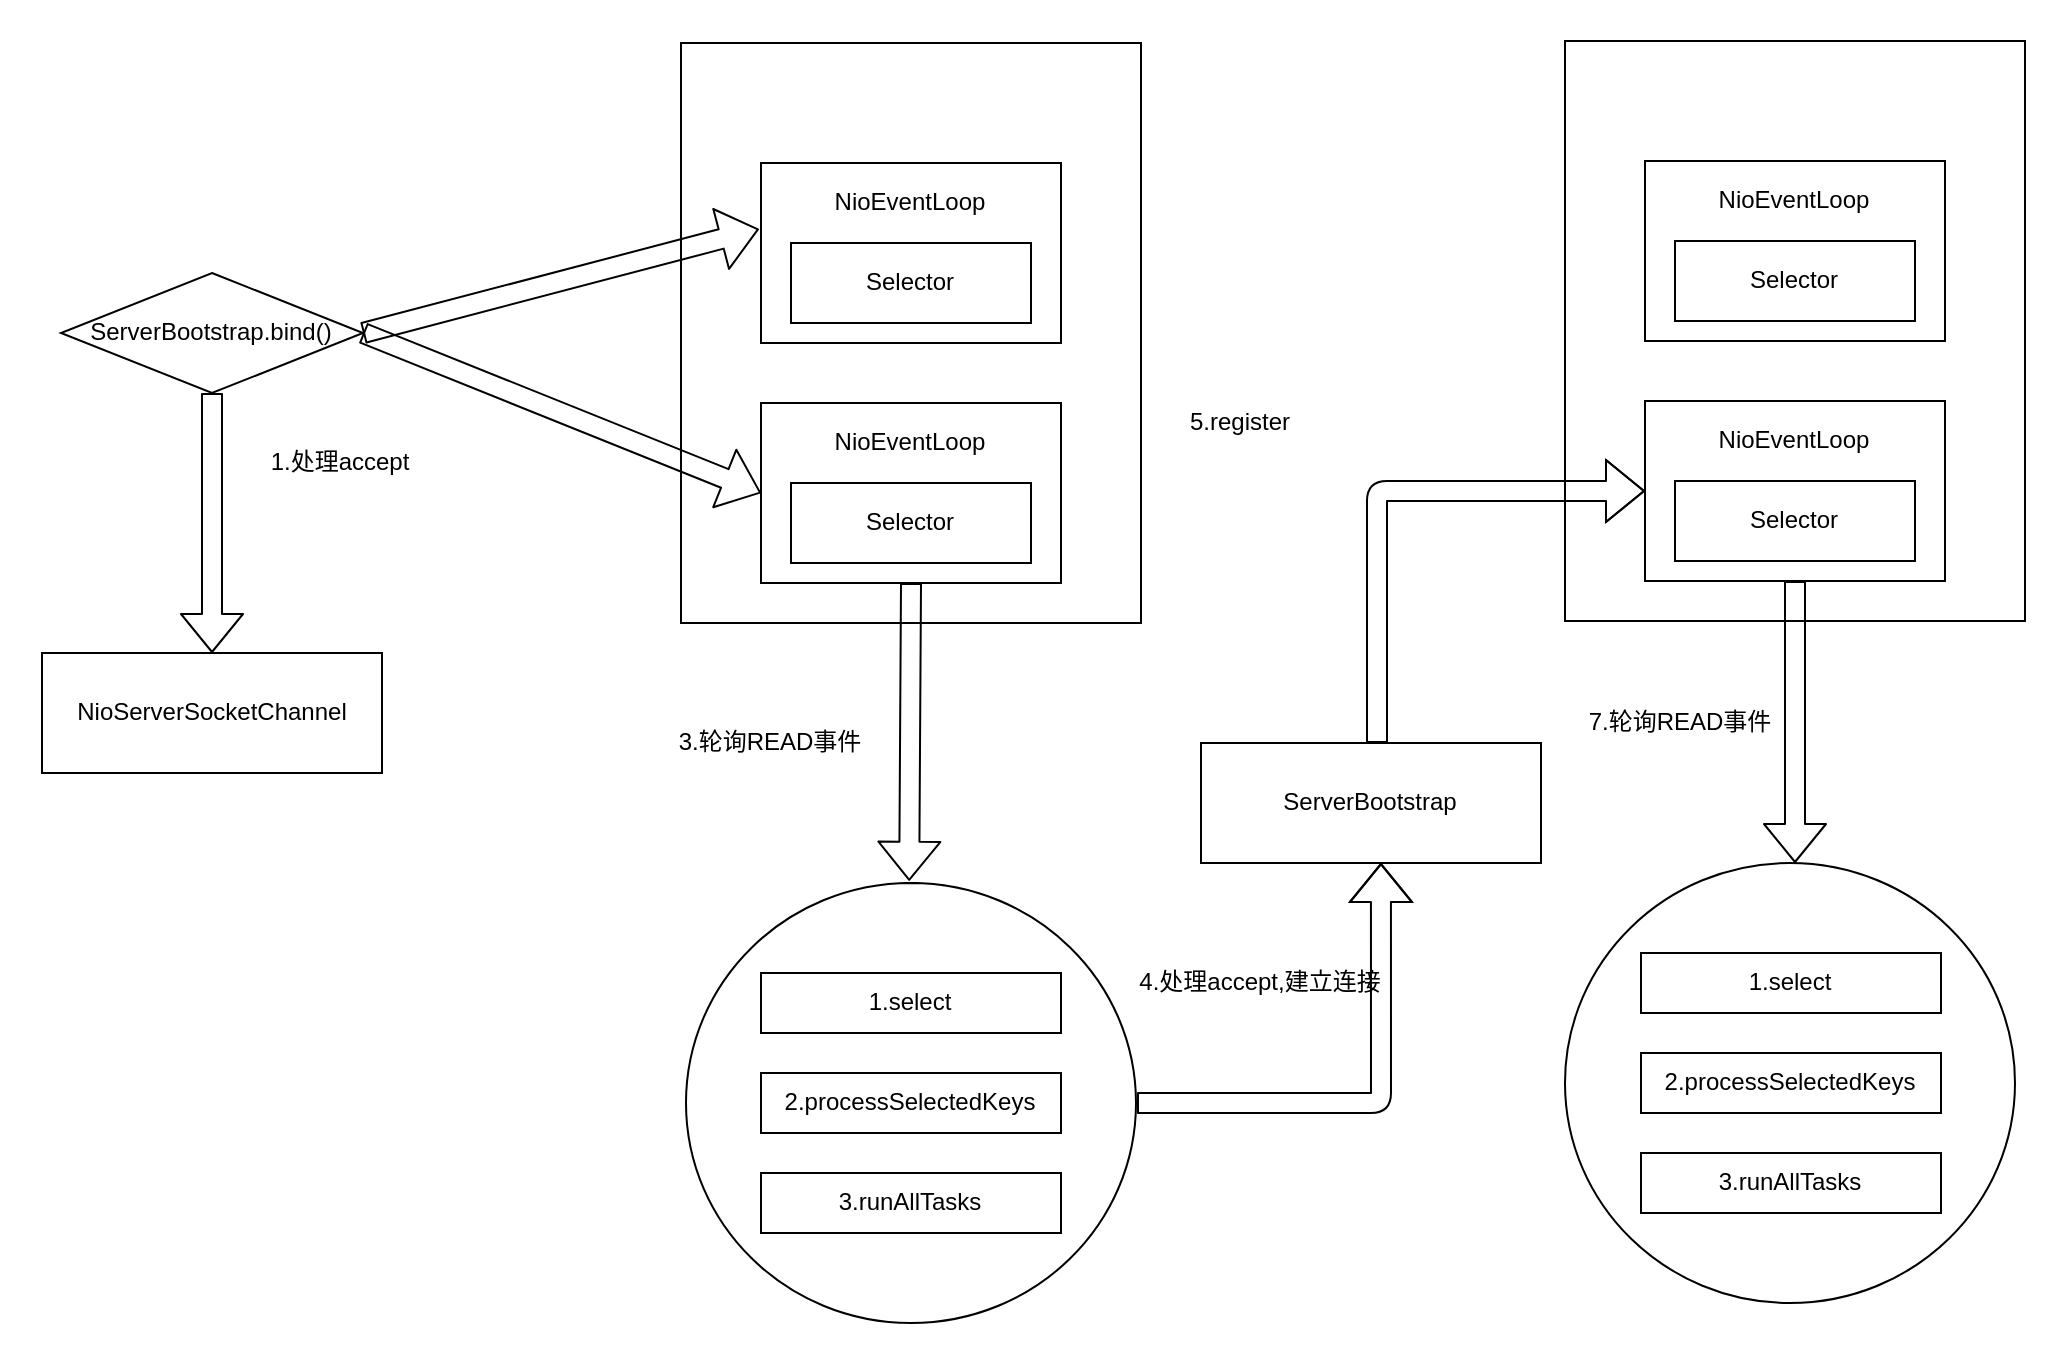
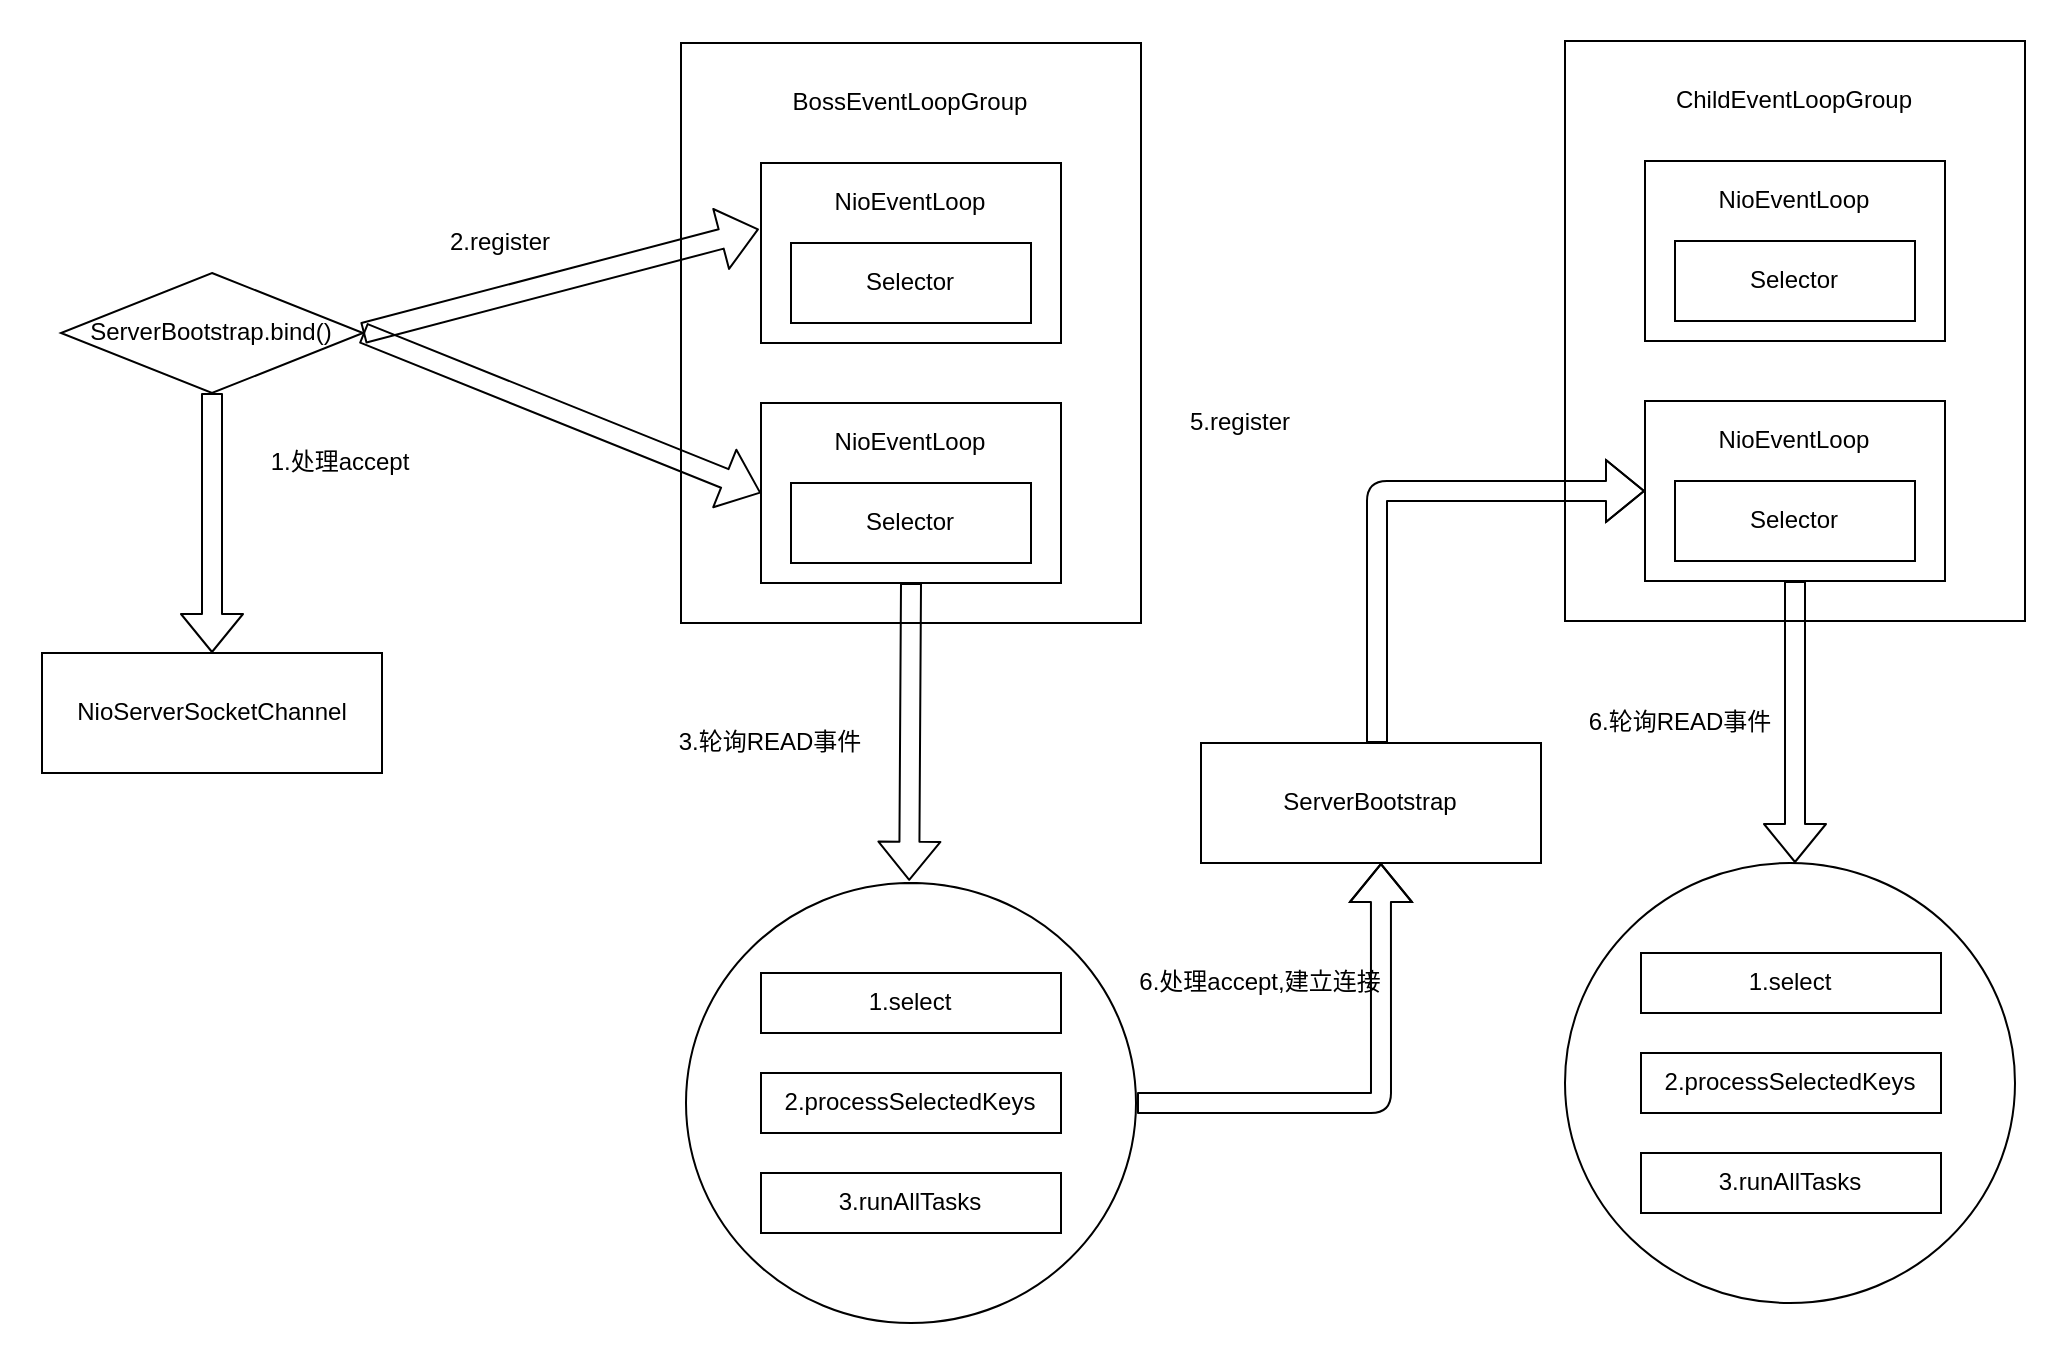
none -> (1795, 101)
none -> (911, 103)
none -> (501, 243)
(1681, 723) -> (1681, 723)
(1261, 983) -> (1261, 983)
